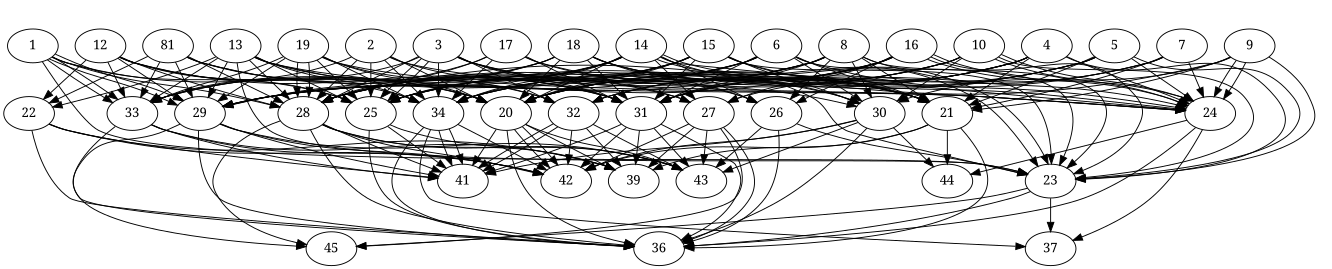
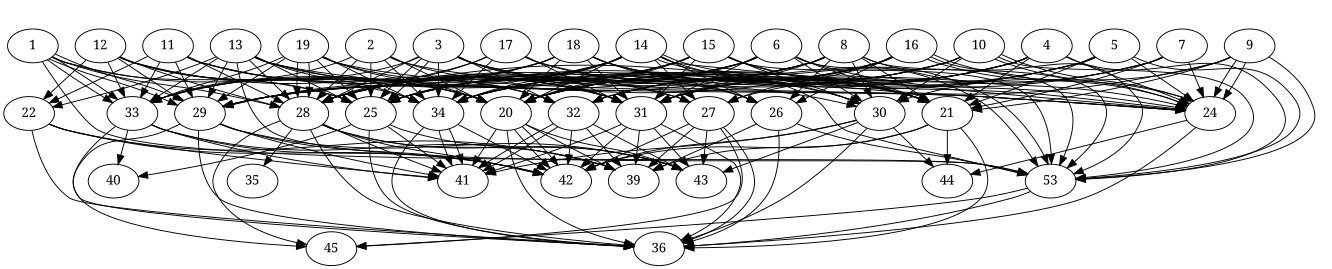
(168, 46) -> (168, 46)
(743, 144) -> (709, 145)
none -> (114, 181)
none -> (253, 181)
(1051, 181) -> (1051, 181)
(1051, 249) -> none
